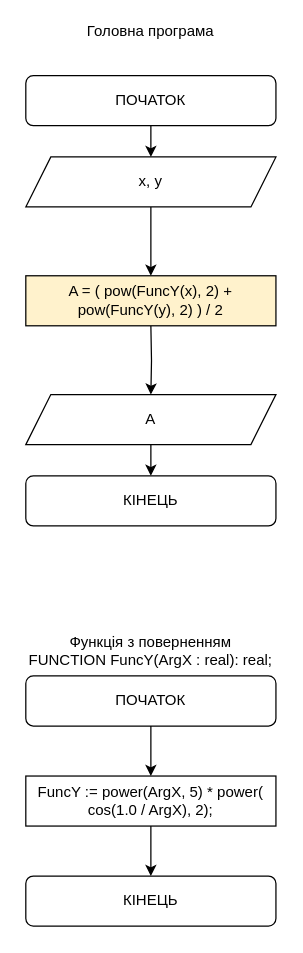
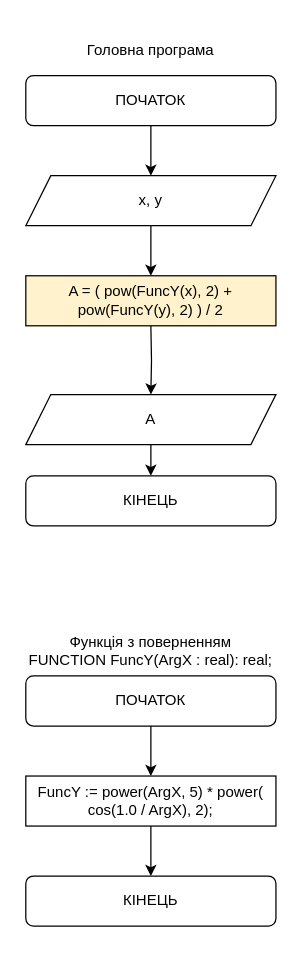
(151, 32) -> (151, 51)
(151, 182) -> (151, 201)
